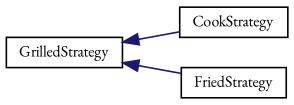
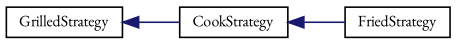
(160, 70) -> (325, 22)
